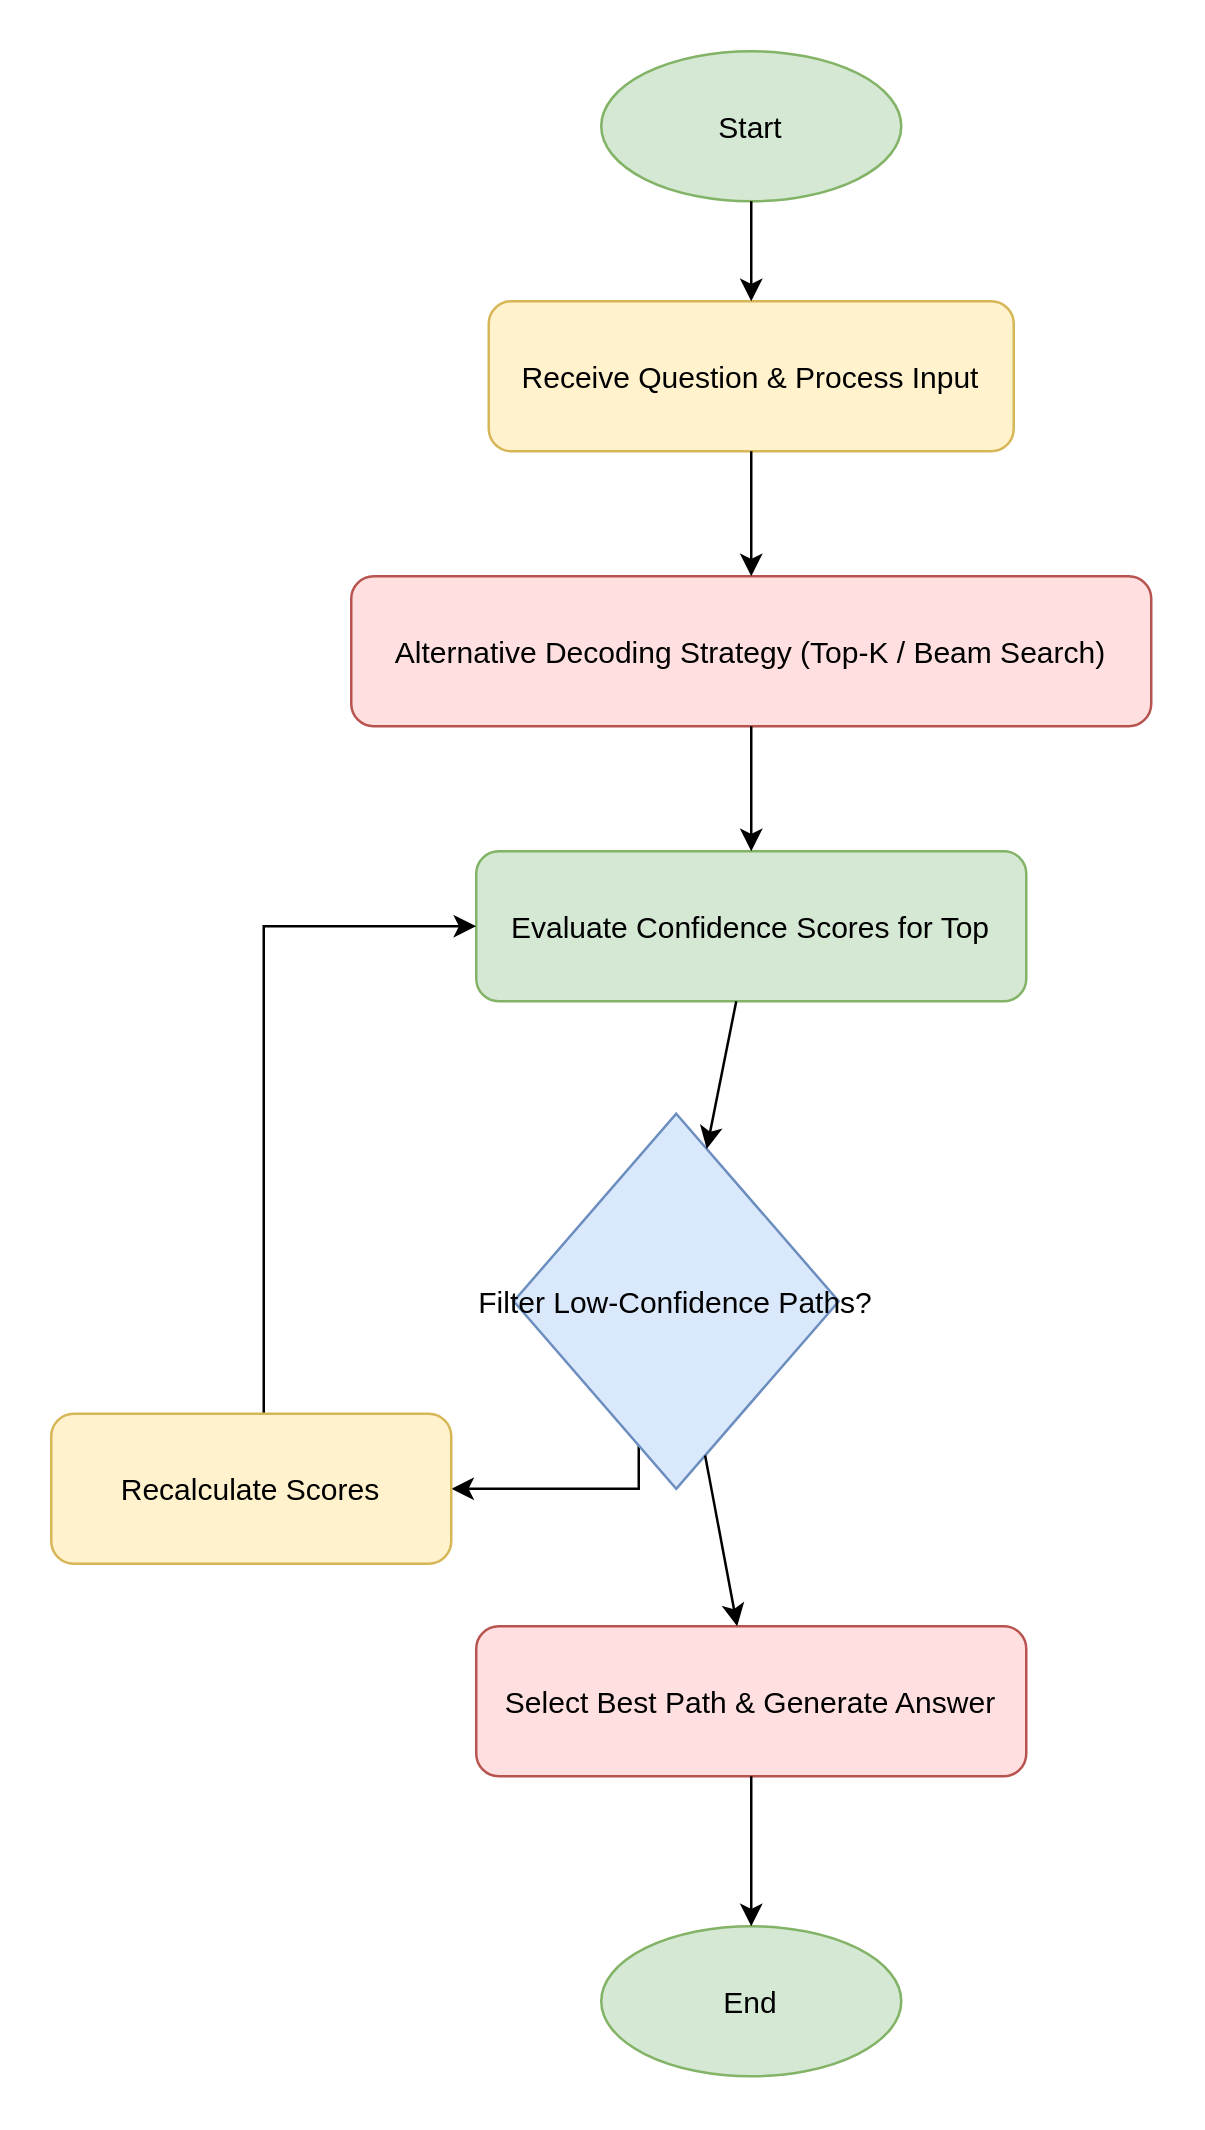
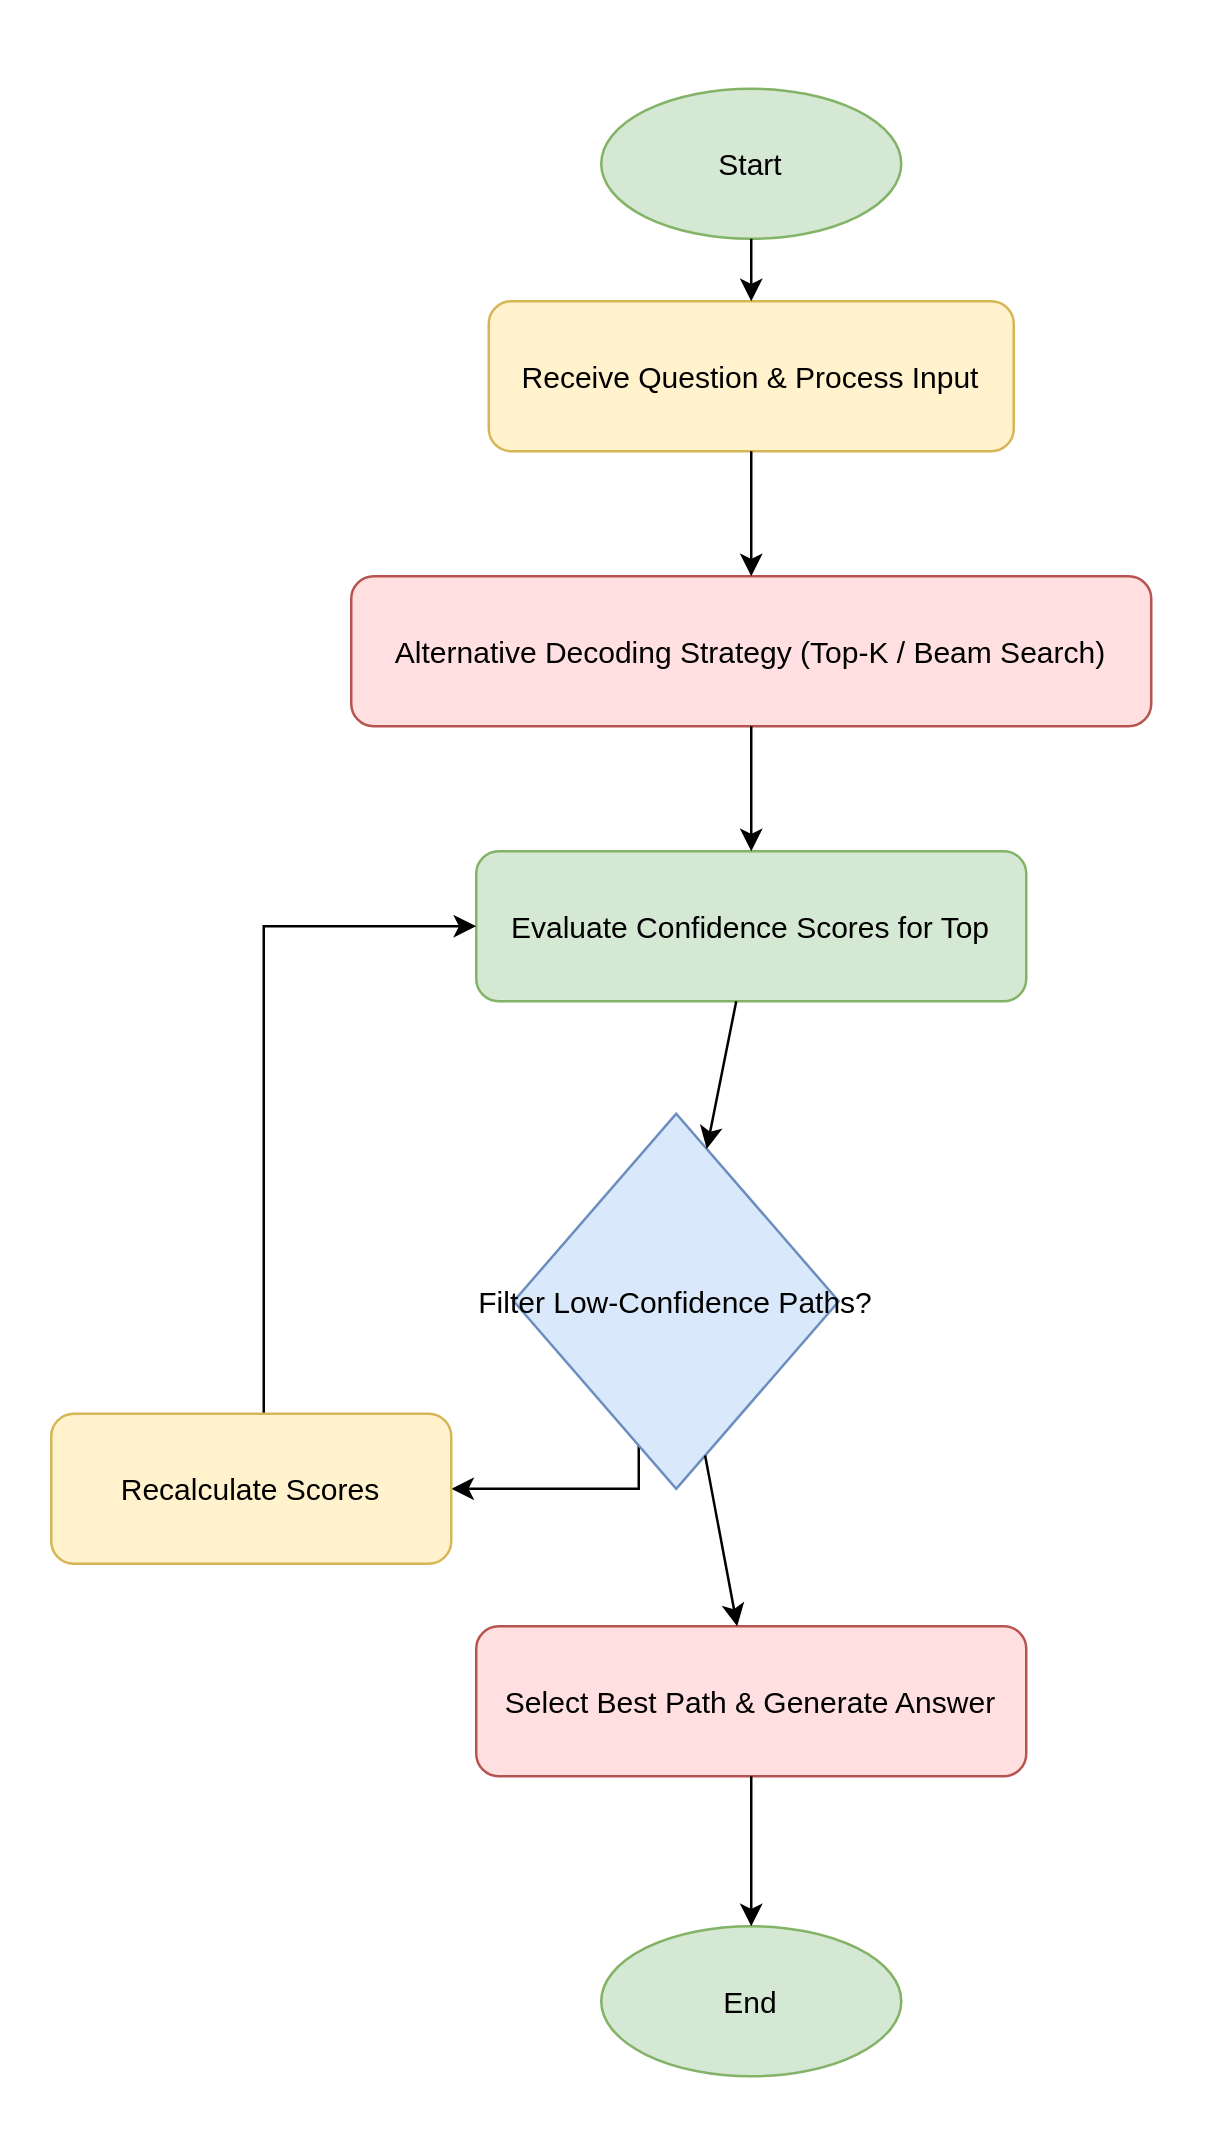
(751, 126) -> (751, 164)
